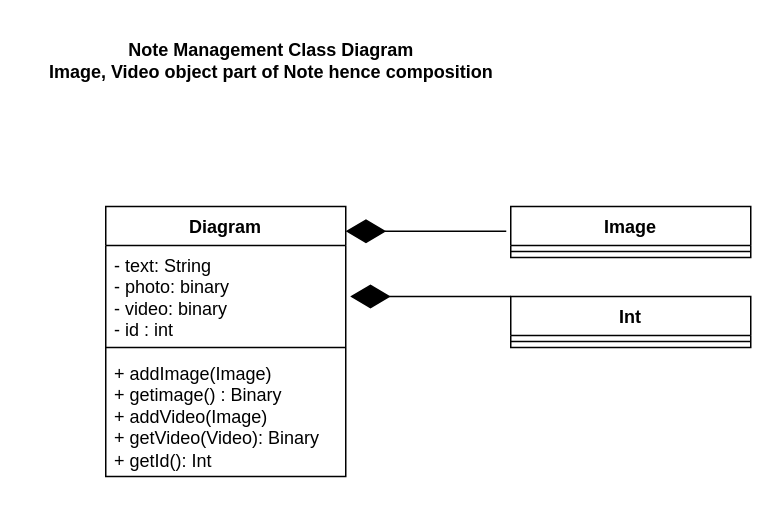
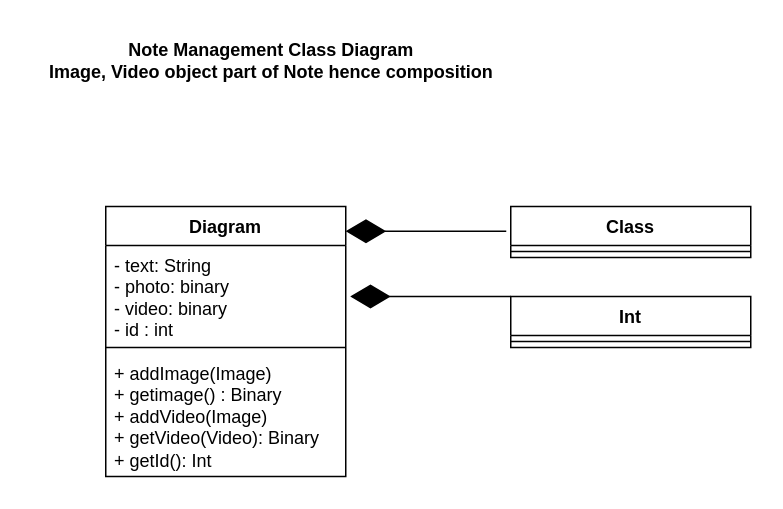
(631, 228) -> (631, 228)
